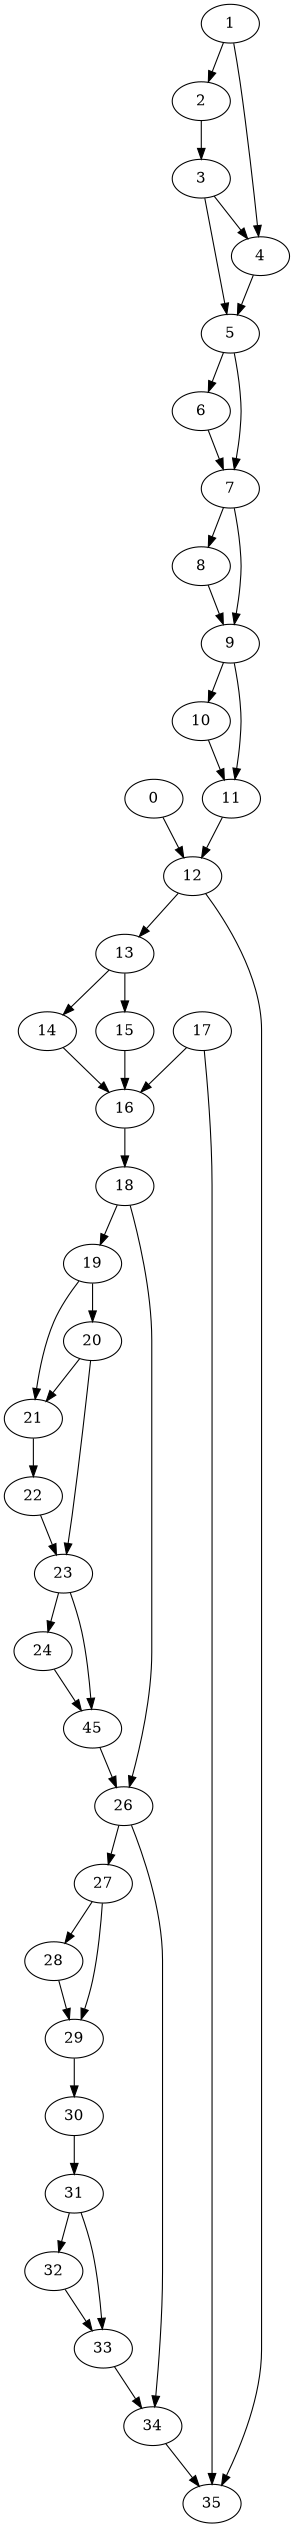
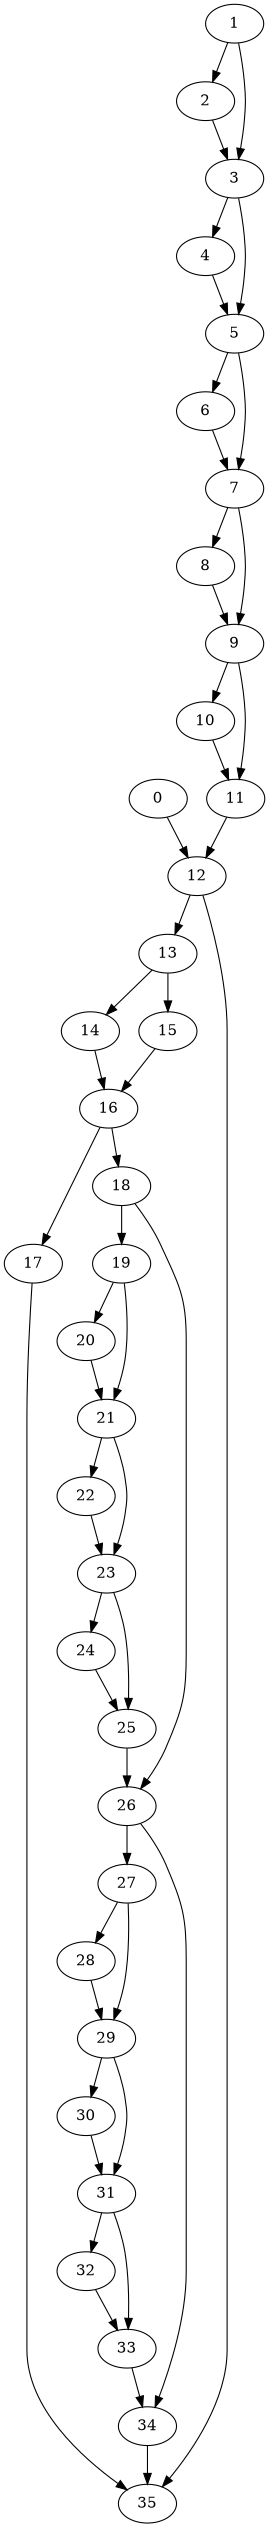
(247, 134) -> (245, 96)
(168, 1066) -> (74, 1181)
(80, 1452) -> (127, 1491)
(93, 1729) -> (127, 1729)
none -> (127, 2111)
